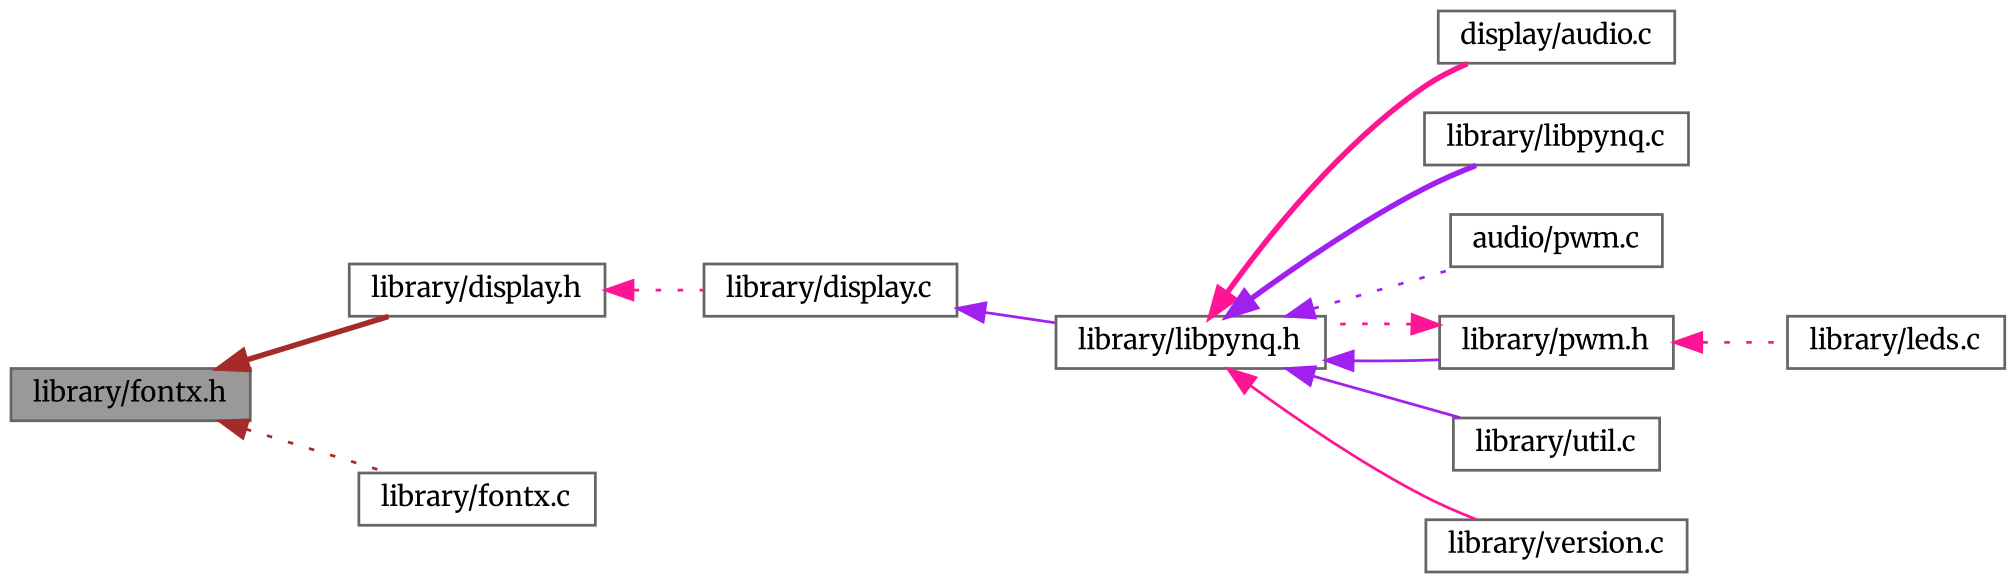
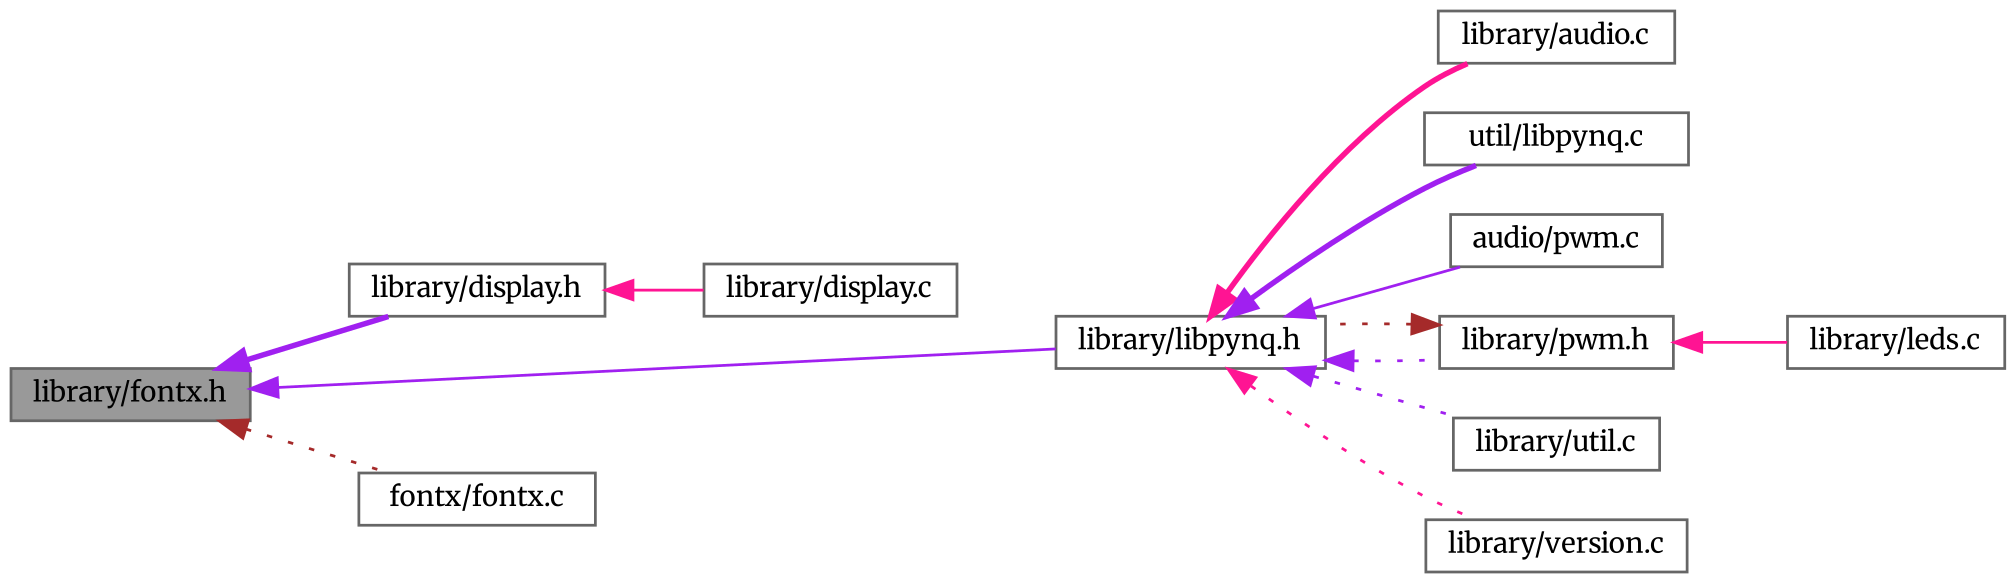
(1556, 37) -> (1556, 37)
(1556, 139) -> (1556, 139)
(1387, 288) -> (1387, 288)
(669, 290) -> (669, 290)
(1020, 318) -> (667, 368)
(1369, 324) -> (1369, 324)
(317, 338) -> (317, 338)
(1745, 342) -> (1745, 342)
(1396, 361) -> (1396, 361)
(1387, 397) -> (1387, 397)
(1360, 459) -> (1360, 459)
(477, 499) -> (477, 499)
